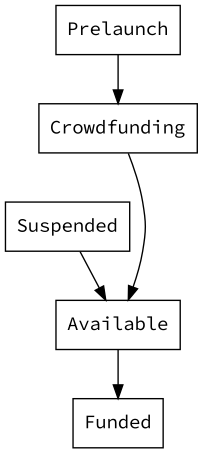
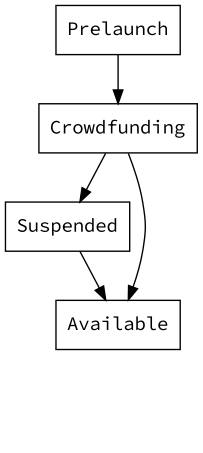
none -> (96, 172)
(118, 423) -> none
